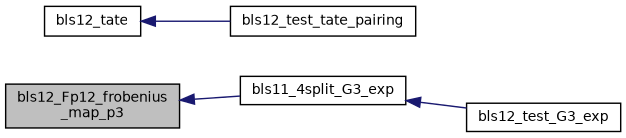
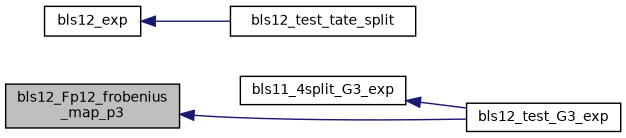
(93, 21) -> (93, 21)
(323, 21) -> (323, 21)
(217, 98) -> (330, 120)
